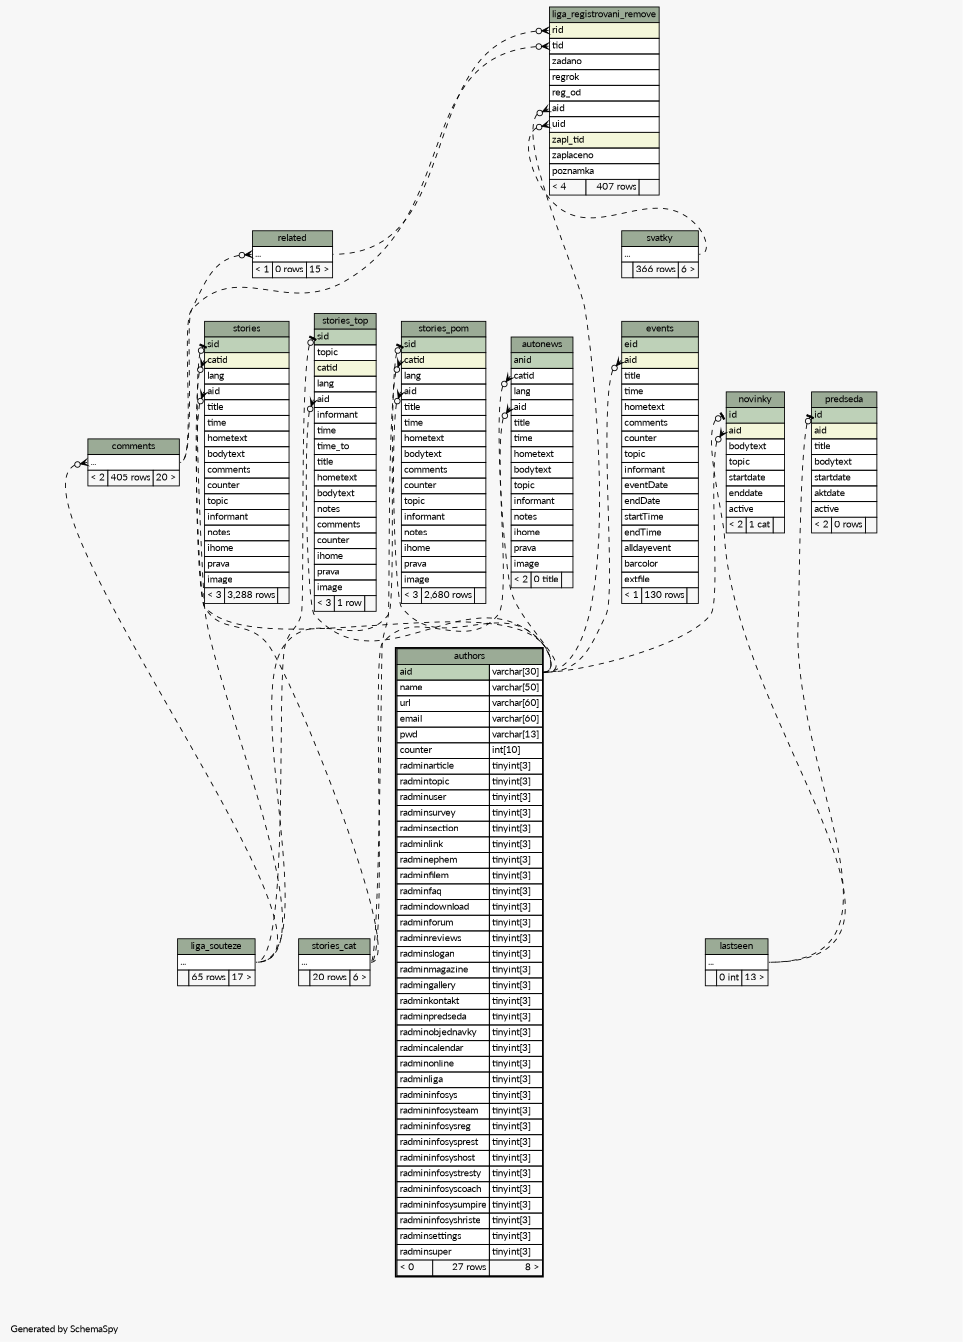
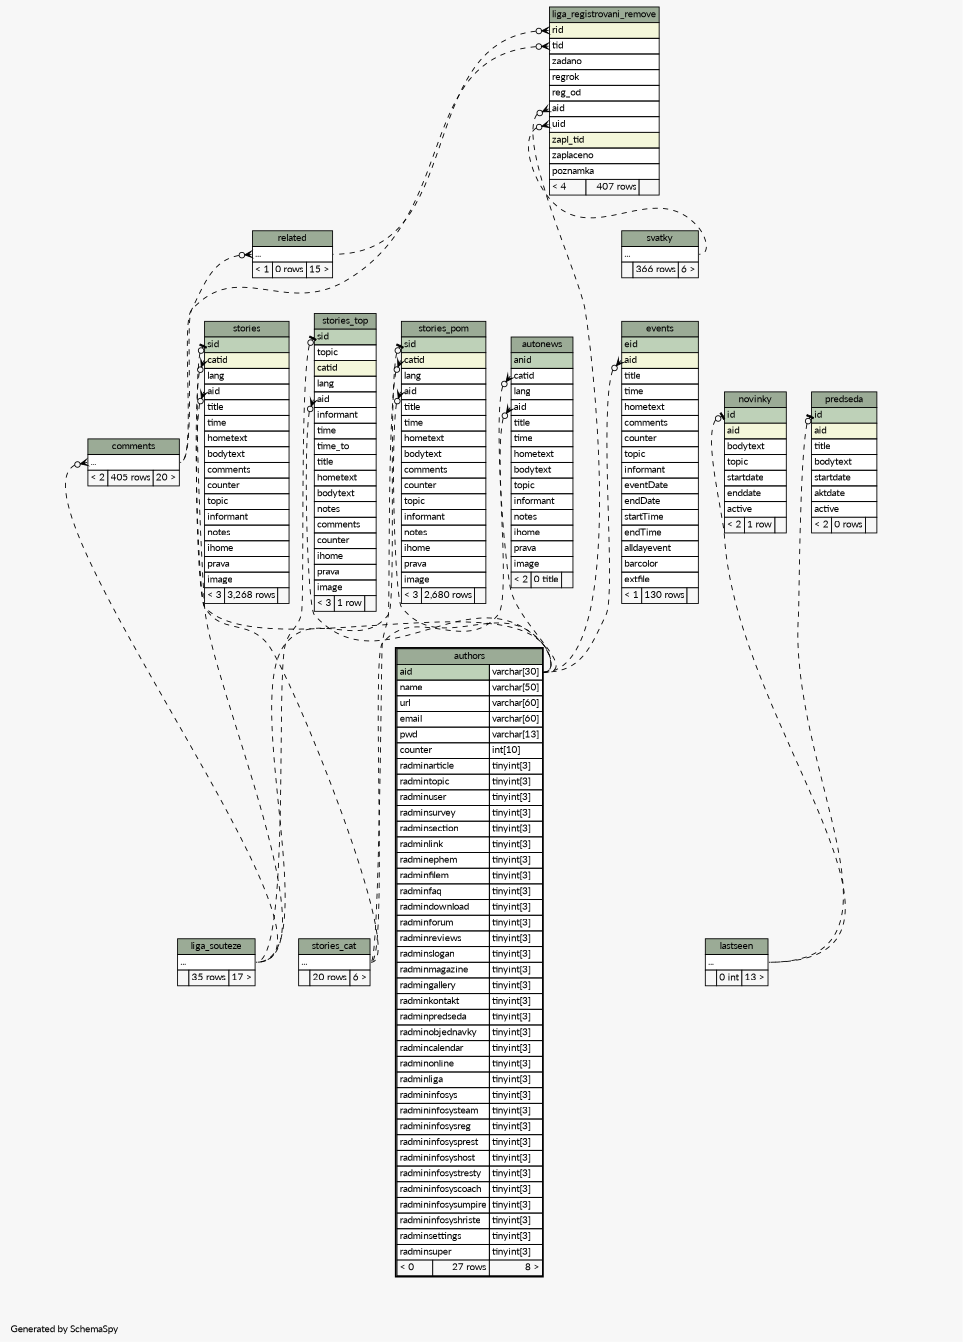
(760, 525) -> (760, 525)
(251, 595) -> (251, 595)
(708, 617) -> none
(209, 978) -> (209, 978)
